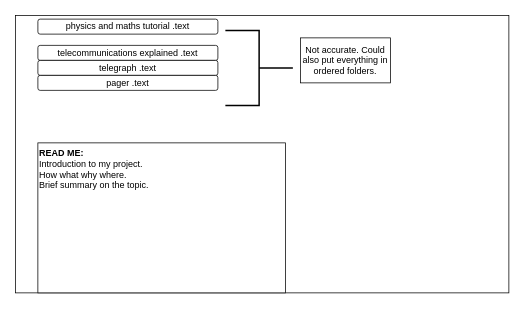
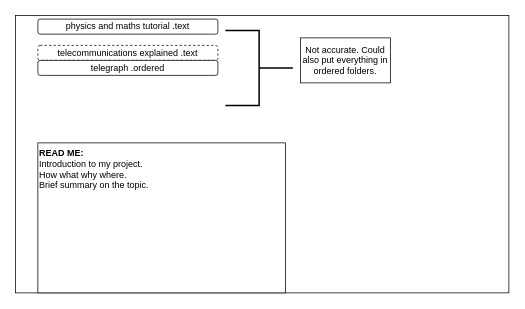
(128, 53) -> (128, 53)
(128, 68) -> (128, 68)
(128, 83) -> none
